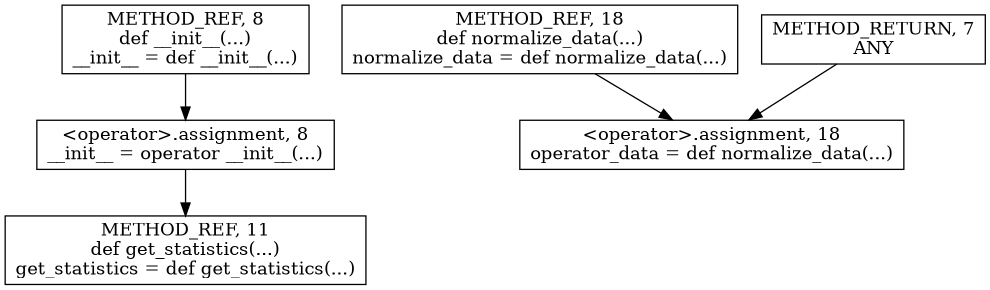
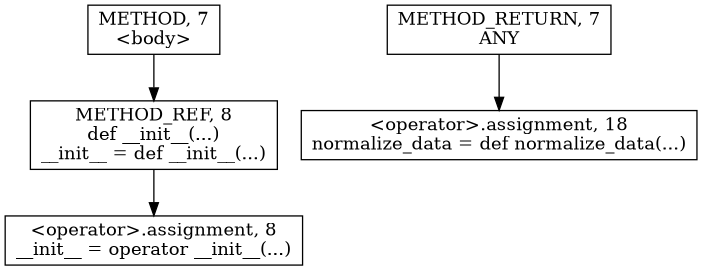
none -> (154, 30)
(540, 39) -> none
(712, 154) -> (499, 144)
(186, 250) -> none
